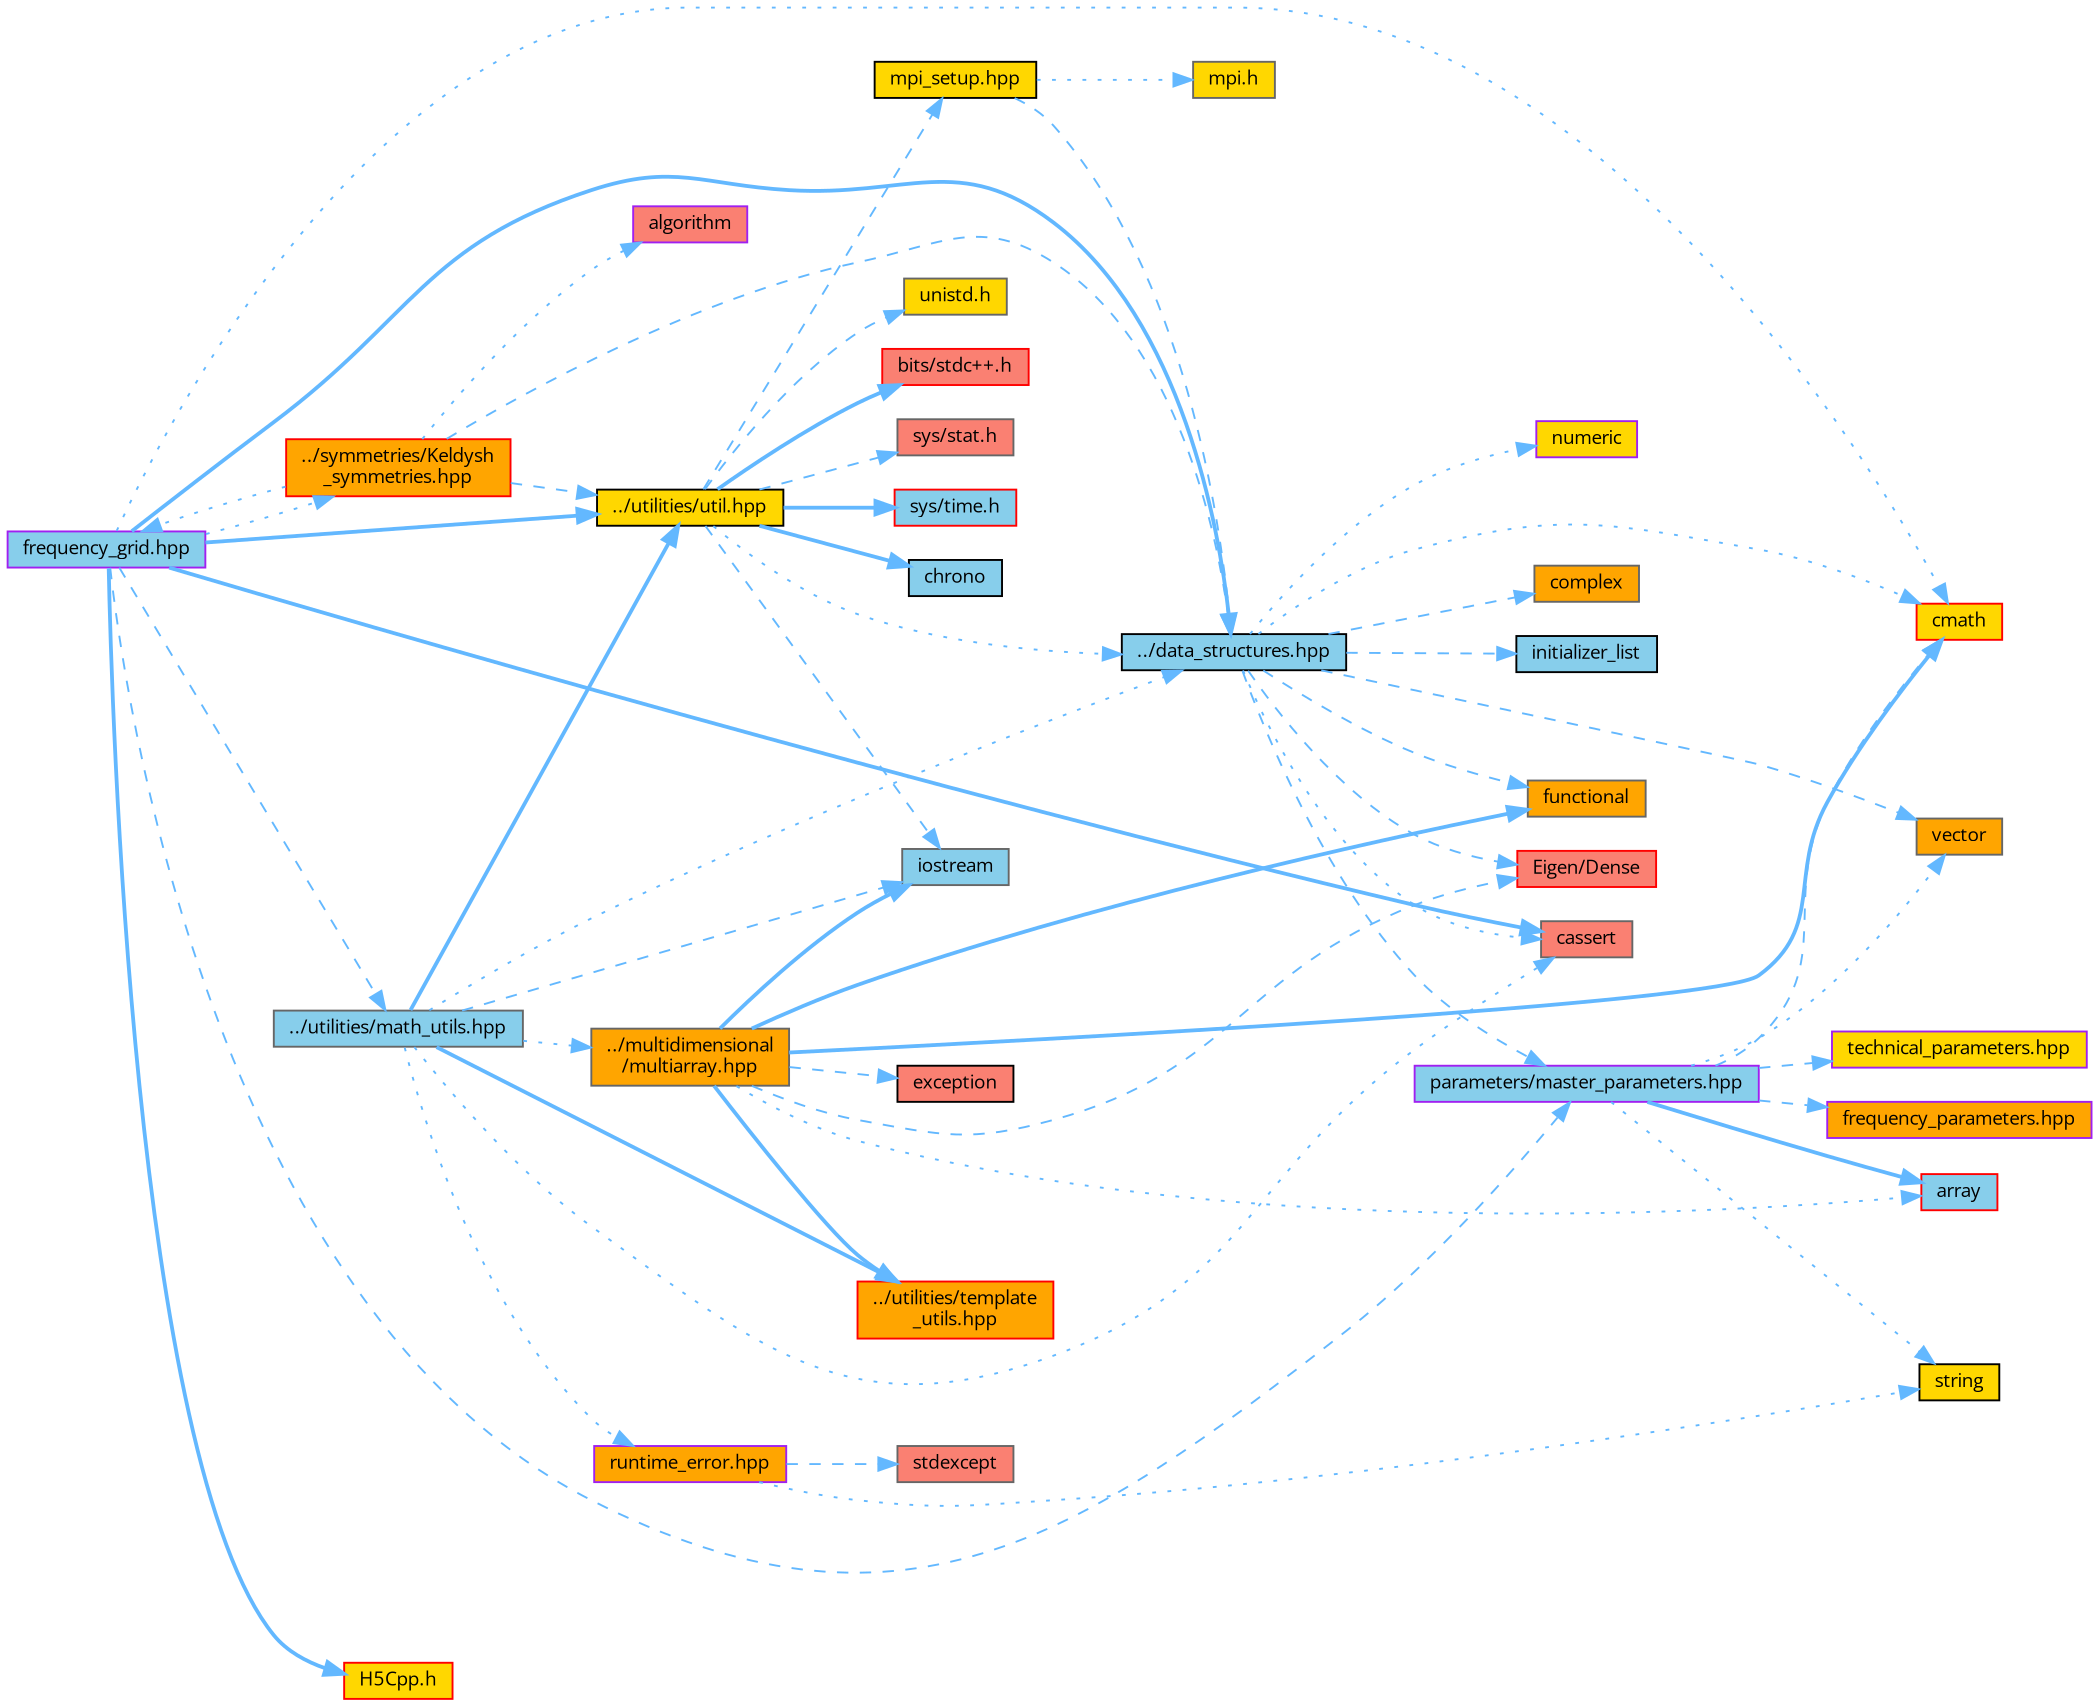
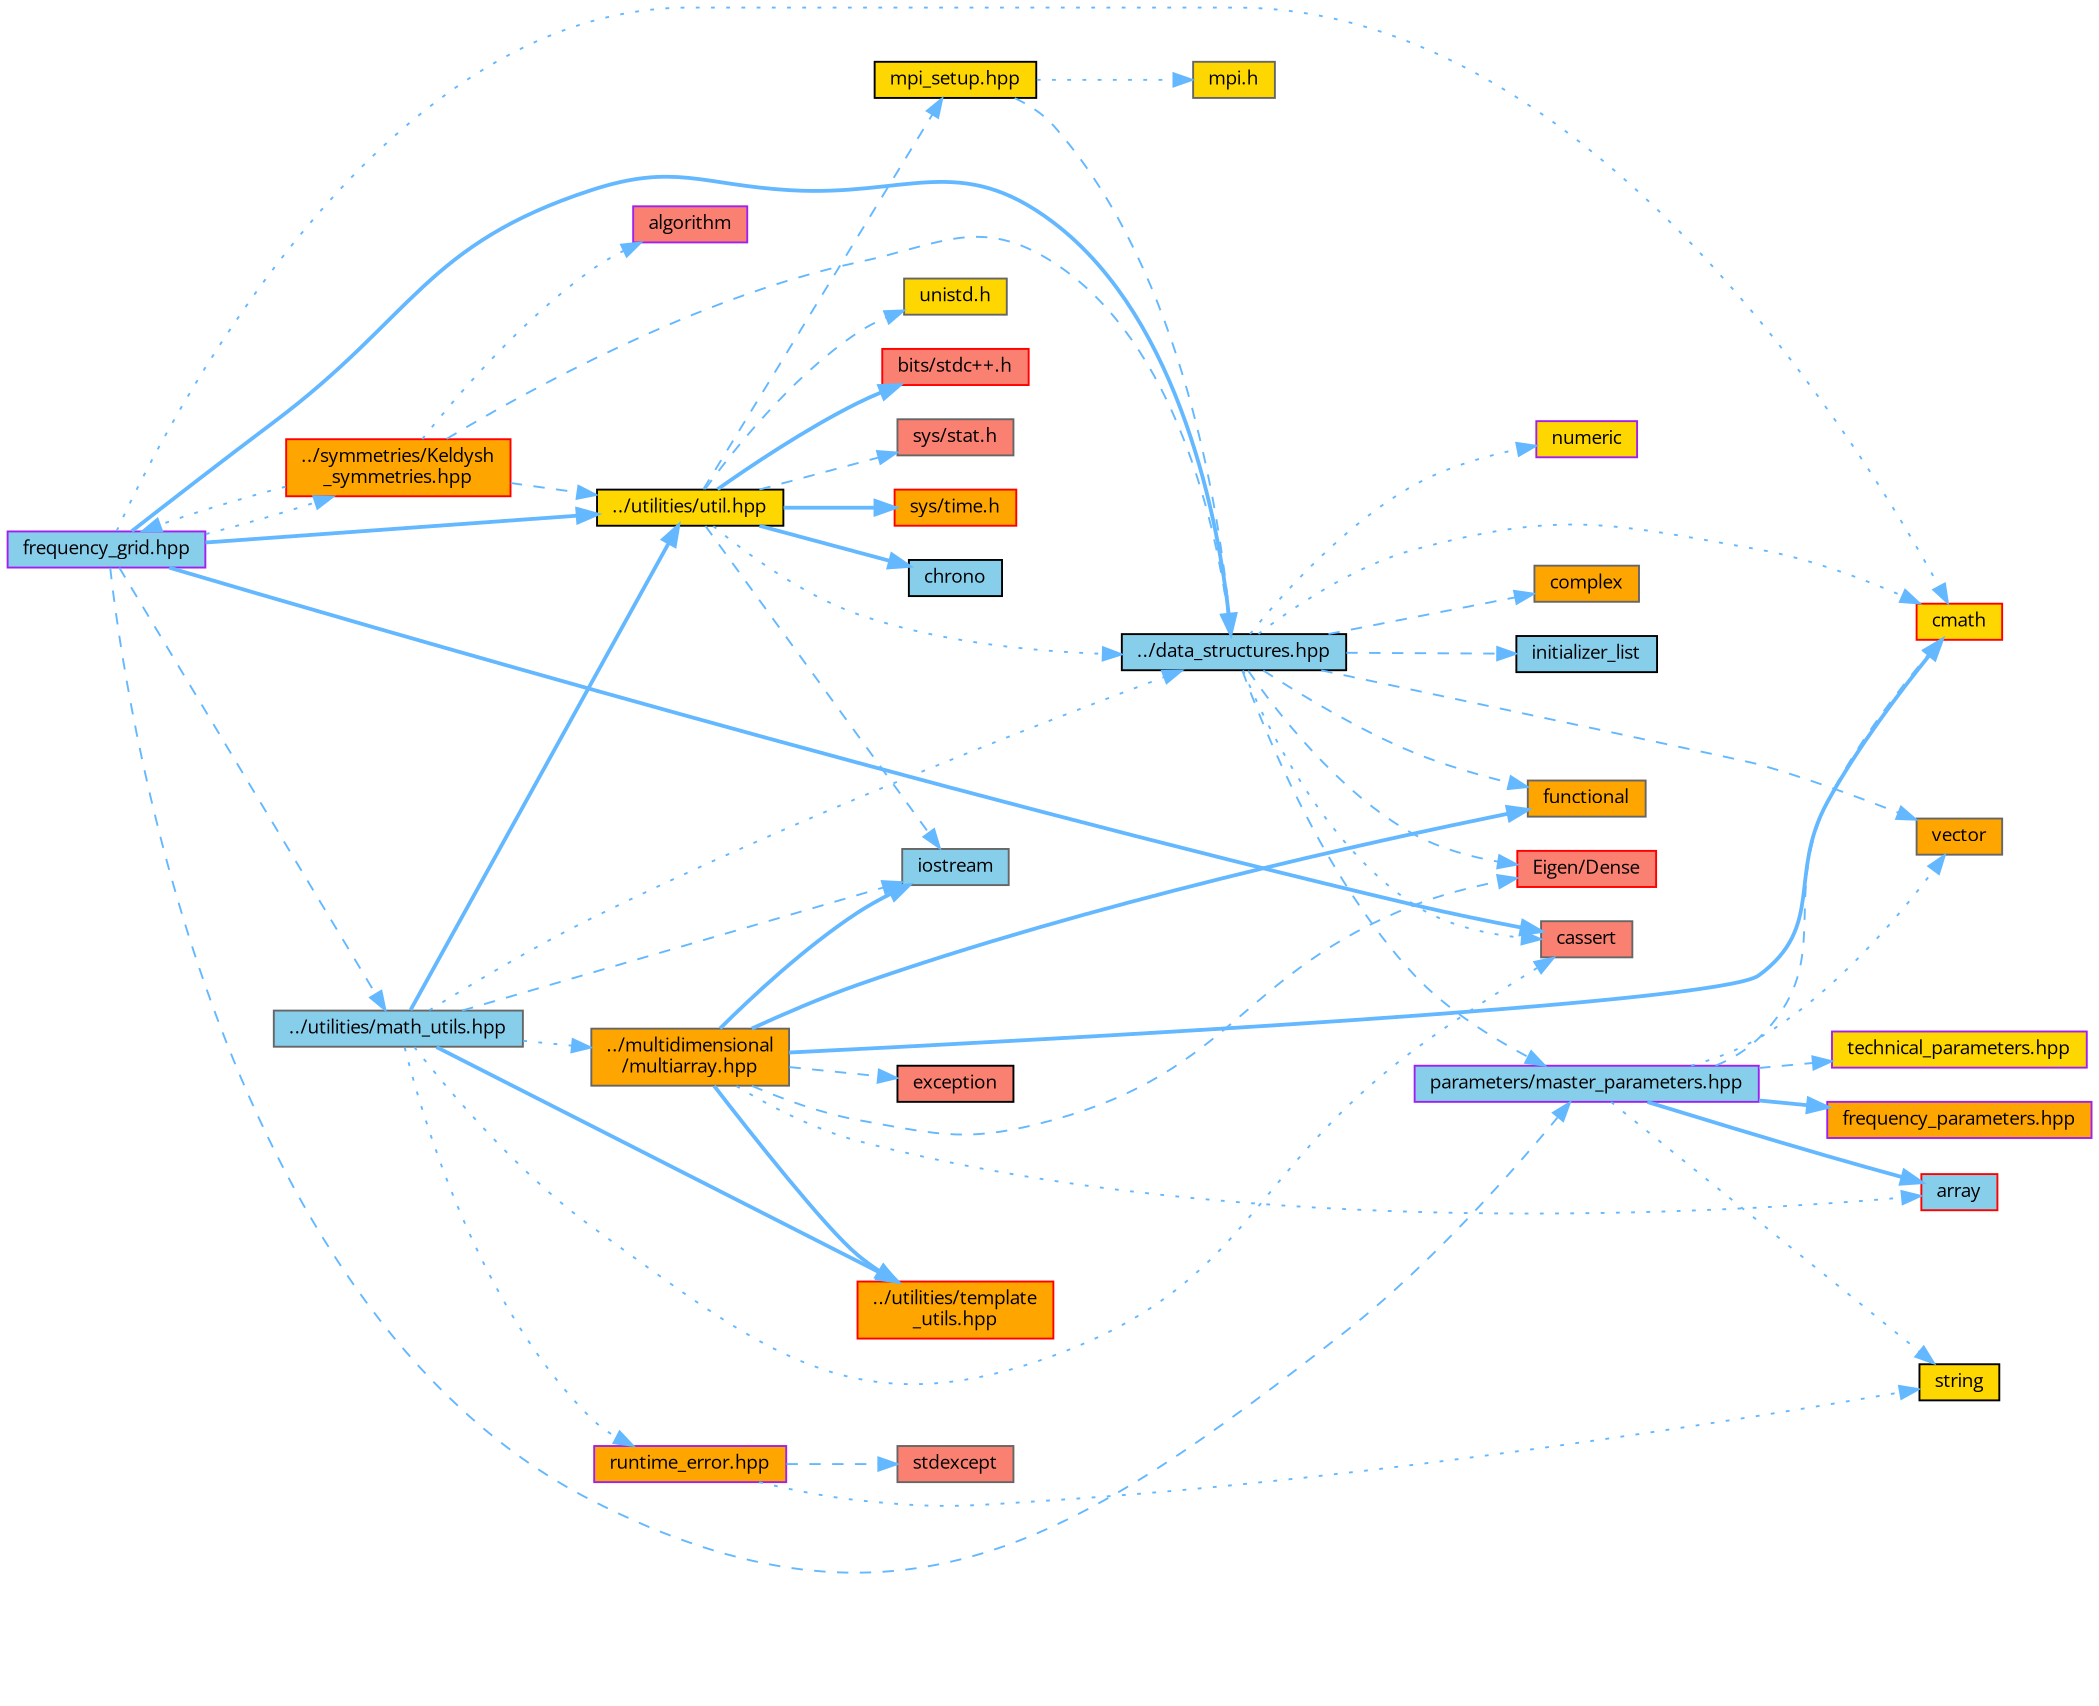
(955, 508) -> (955, 508)
(1783, 1103) -> (1783, 1103)
(398, 1681) -> none
